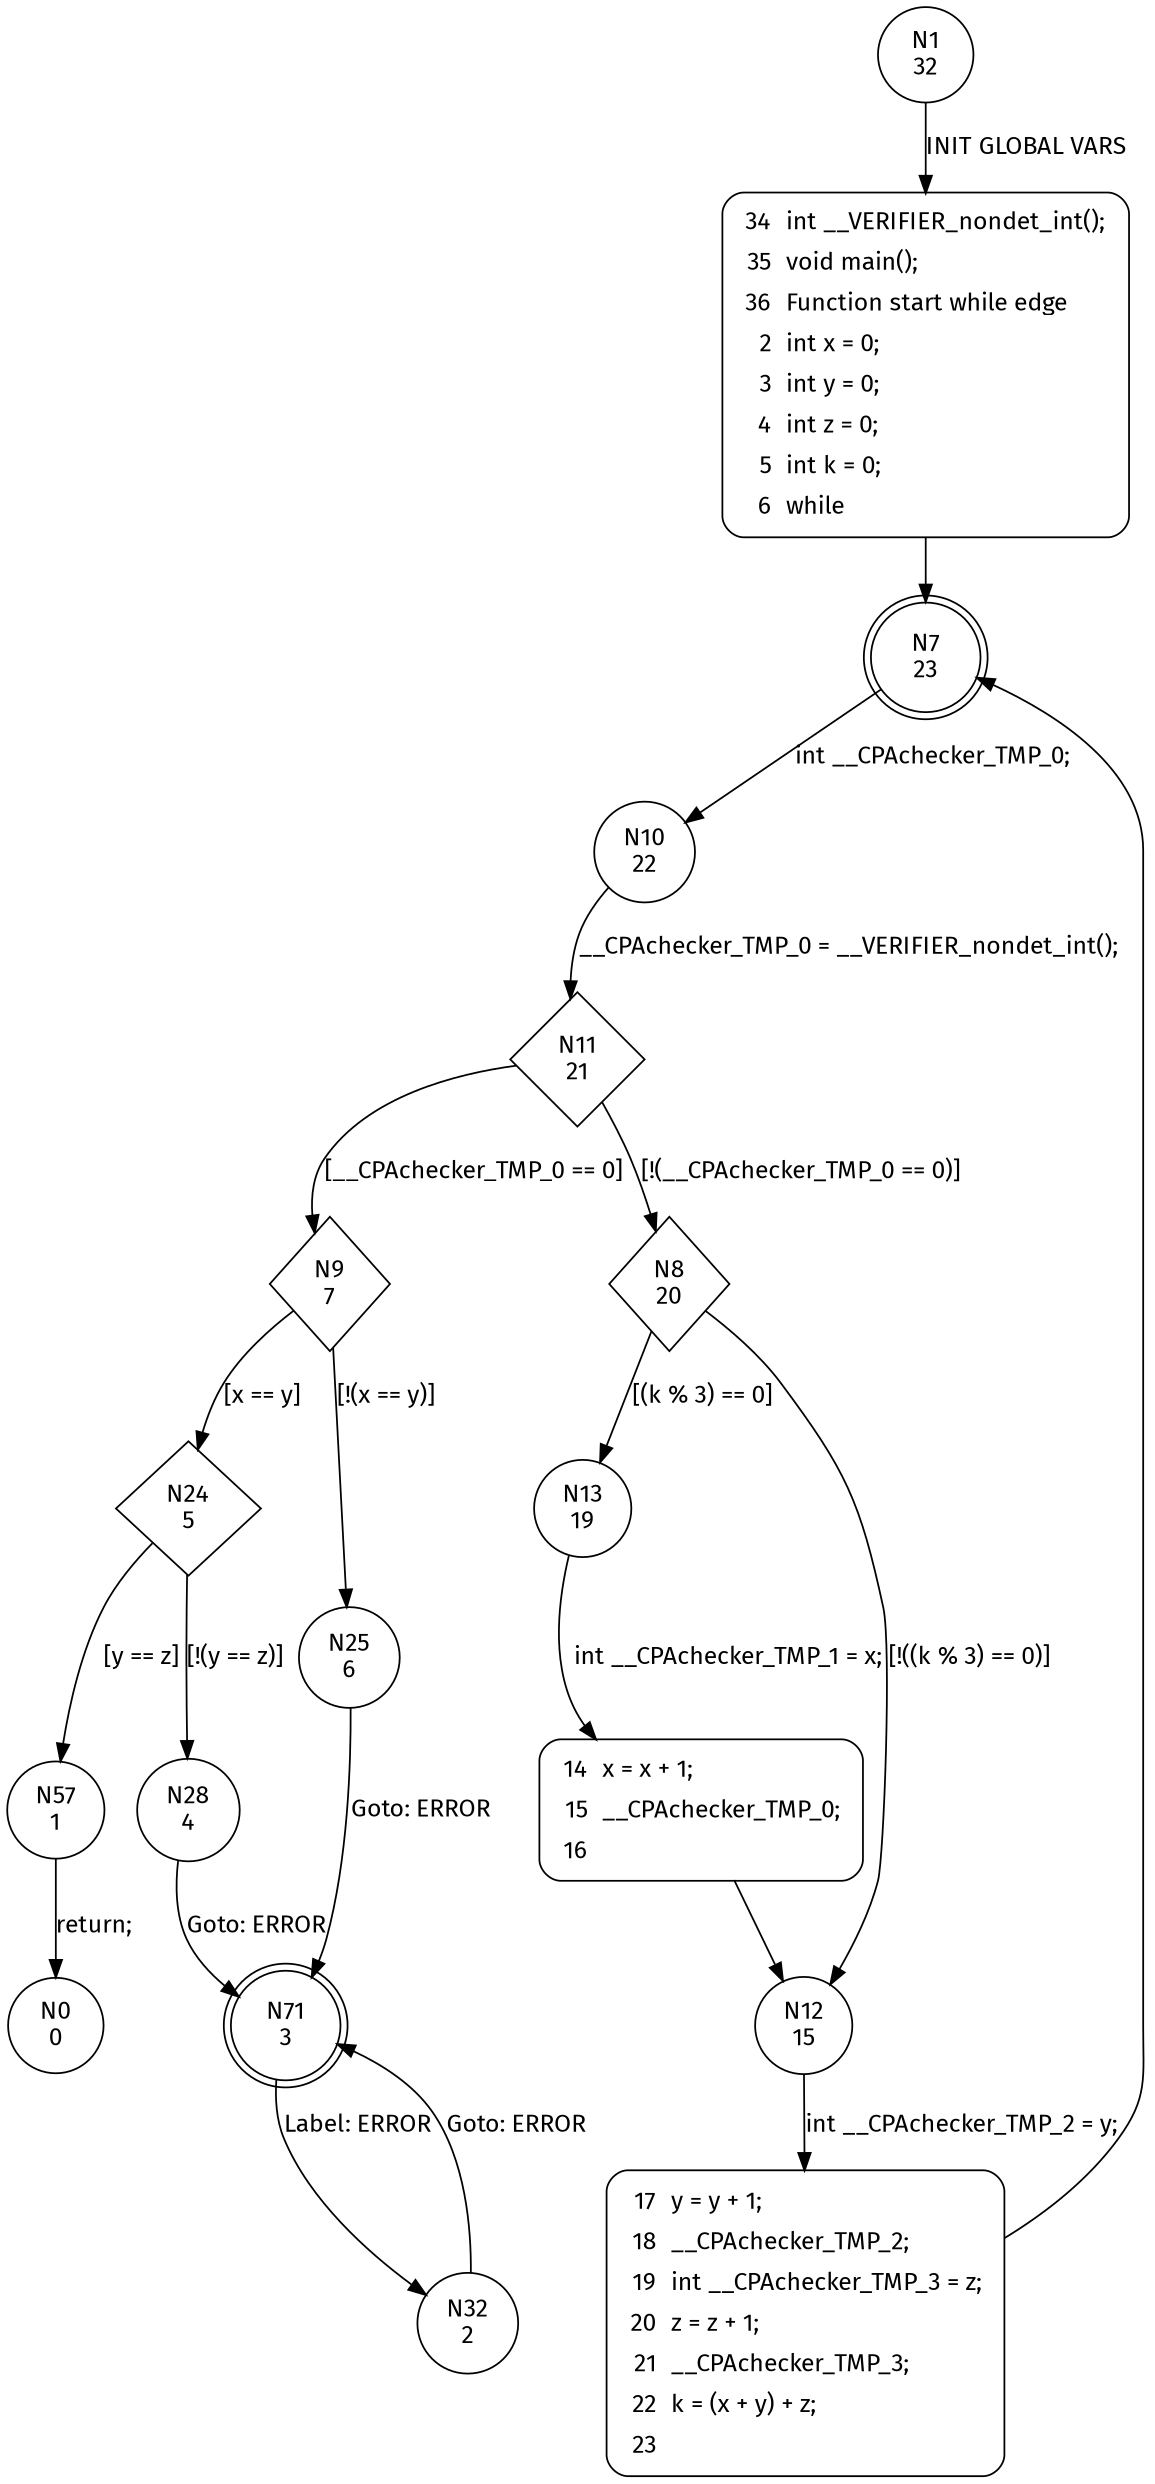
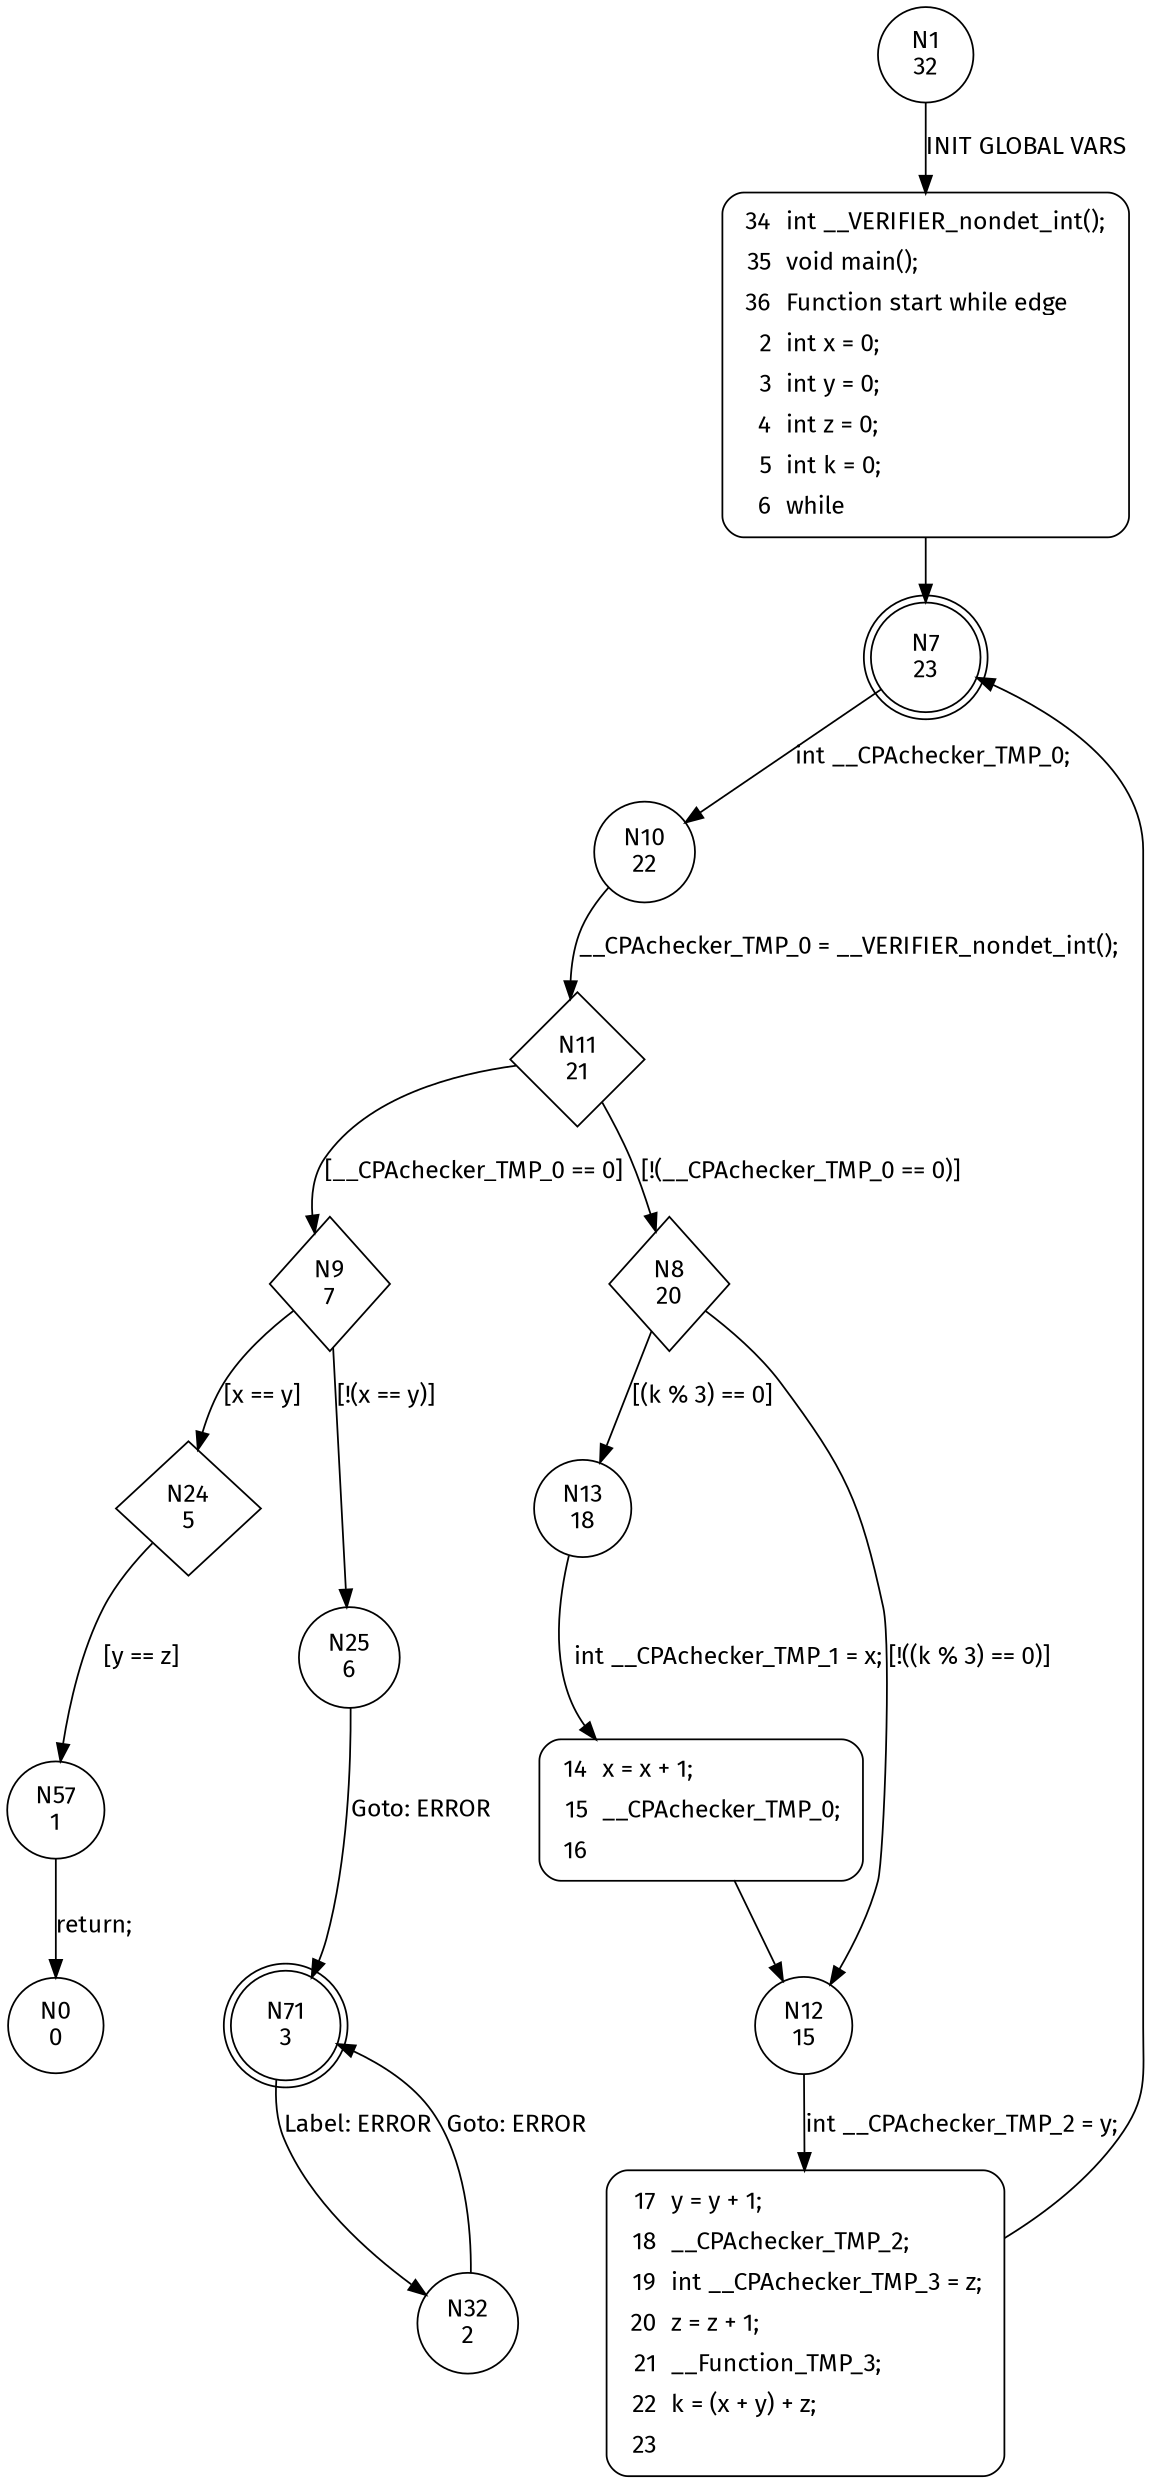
(583, 1508) -> (583, 1508)
(188, 1810) -> none
(790, 2364) -> (776, 2364)
